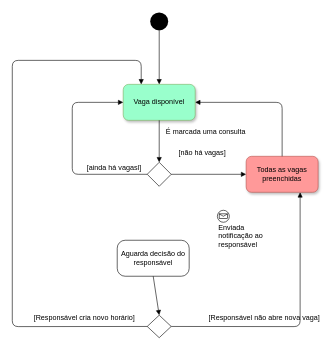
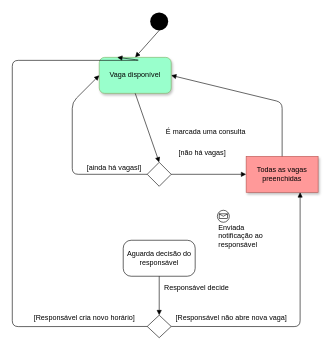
(159, 102) -> (135, 75)
(282, 174) -> (282, 174)
(153, 258) -> (159, 258)
none -> (197, 288)
(264, 318) -> (231, 318)
